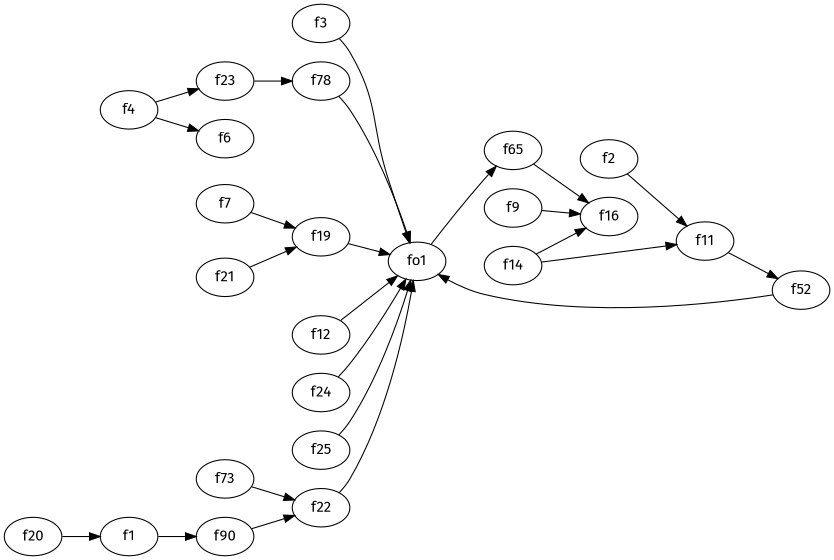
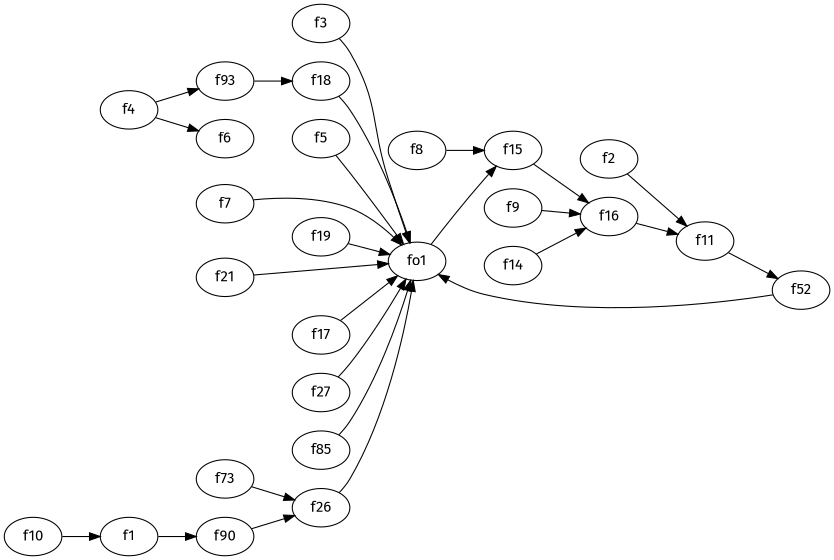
(225, 81) -> (225, 81)
(321, 81) -> (321, 81)
none -> (321, 139)
none -> (417, 150)
(513, 150) -> (513, 150)
(268, 218) -> (328, 202)
(604, 254) -> (652, 227)
(268, 259) -> (316, 270)
(321, 335) -> (321, 335)
(321, 393) -> (321, 393)
(321, 450) -> (321, 450)
(321, 508) -> (321, 508)
(33, 537) -> (33, 537)
